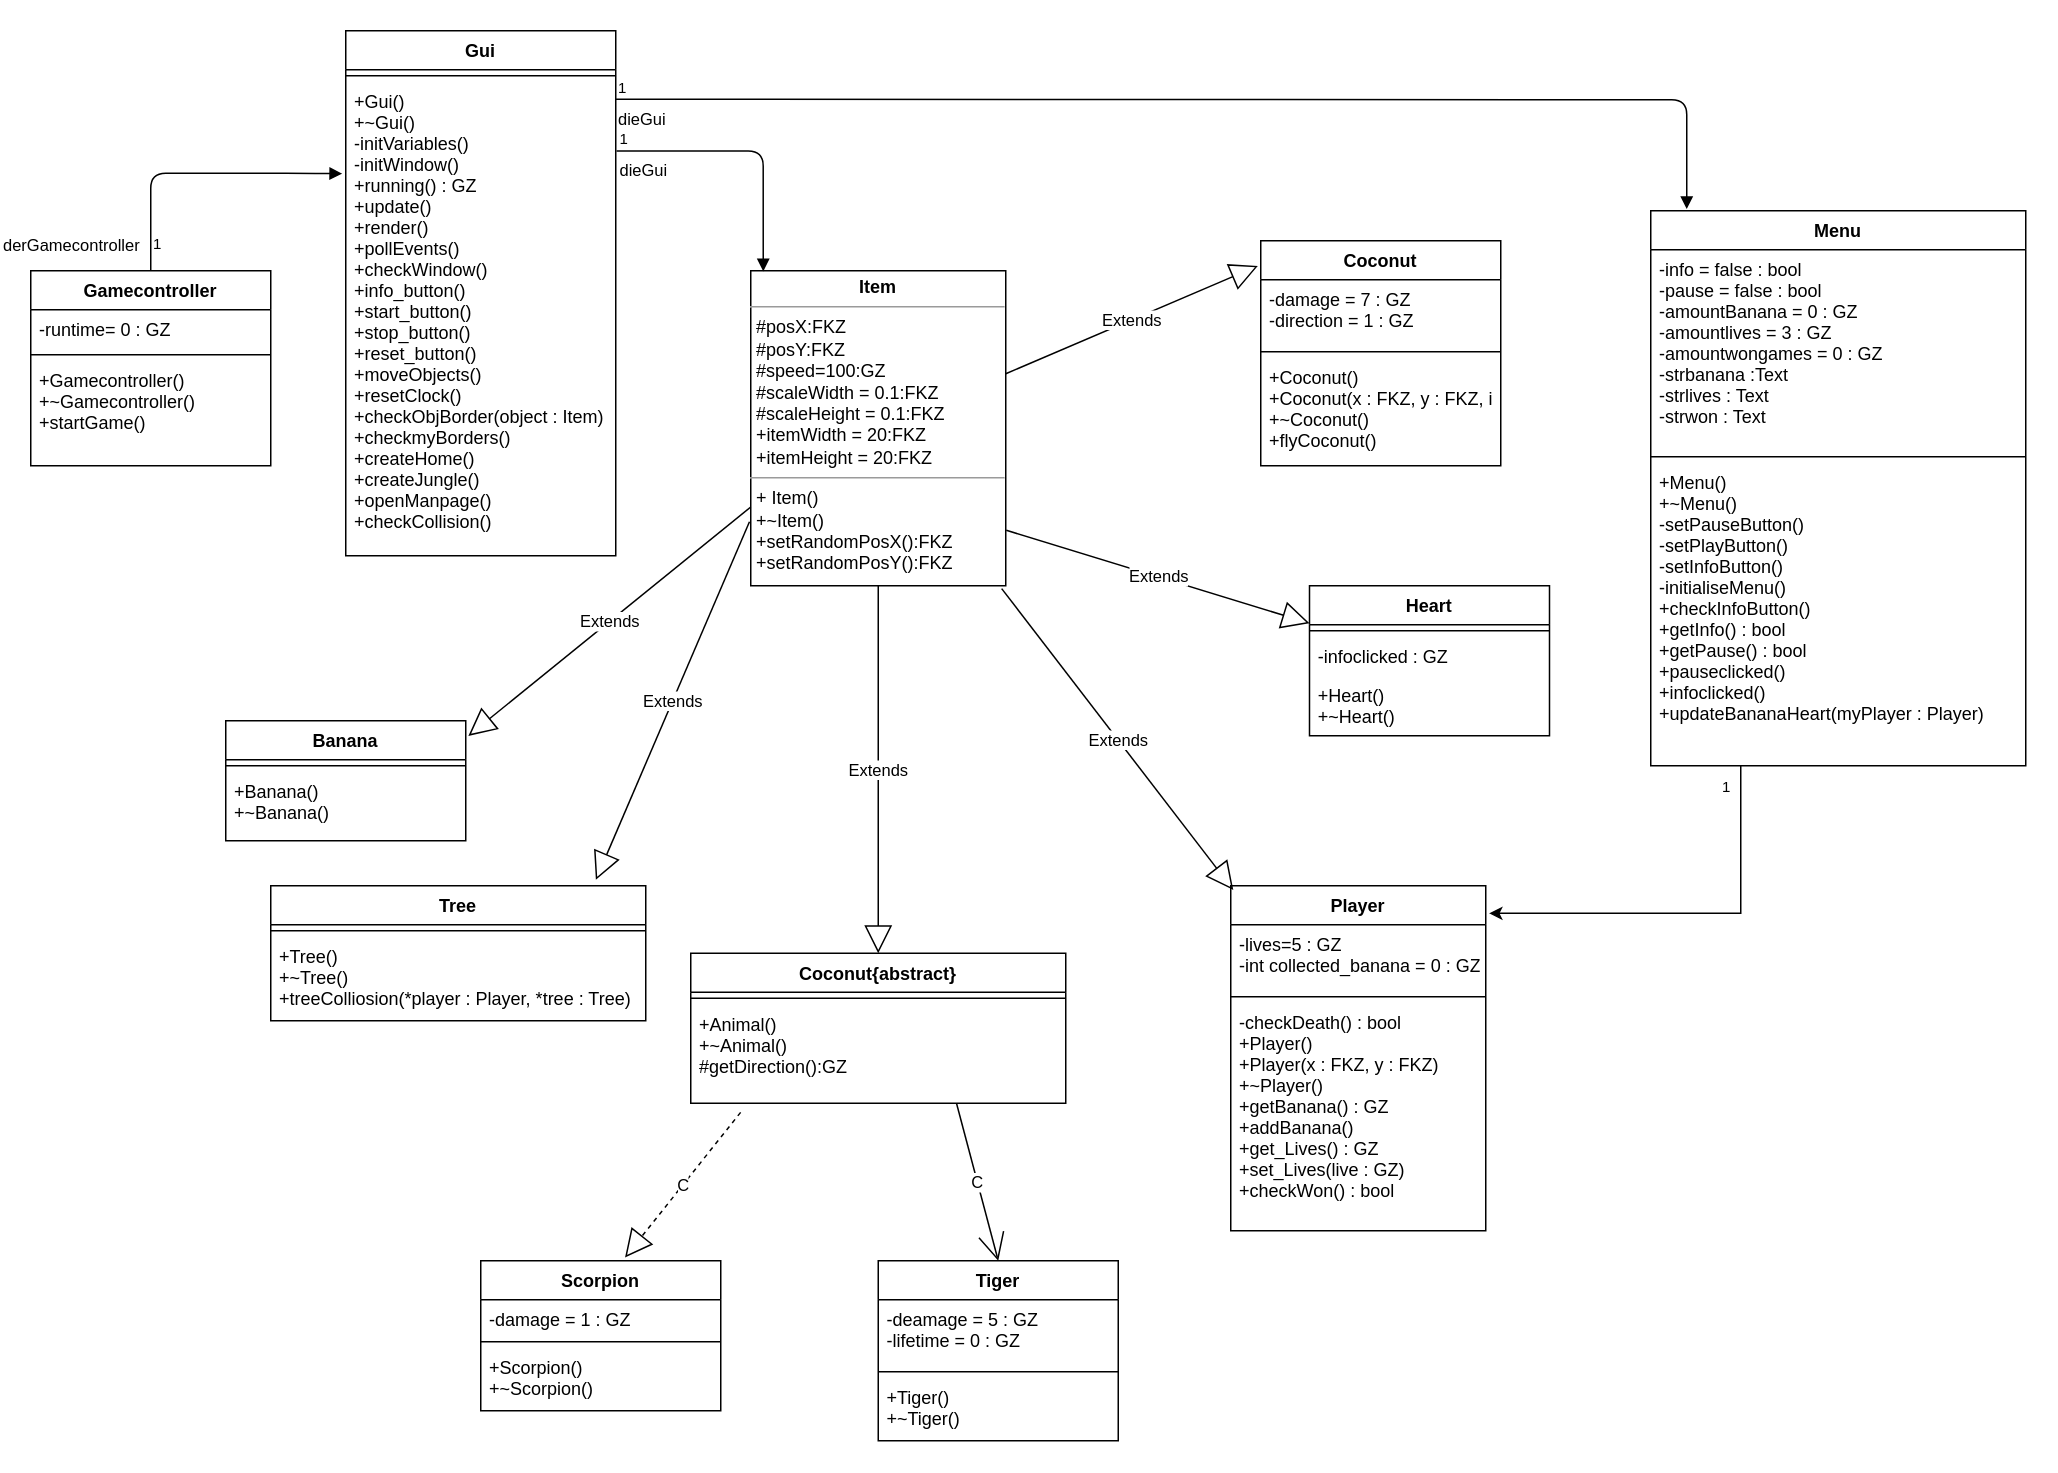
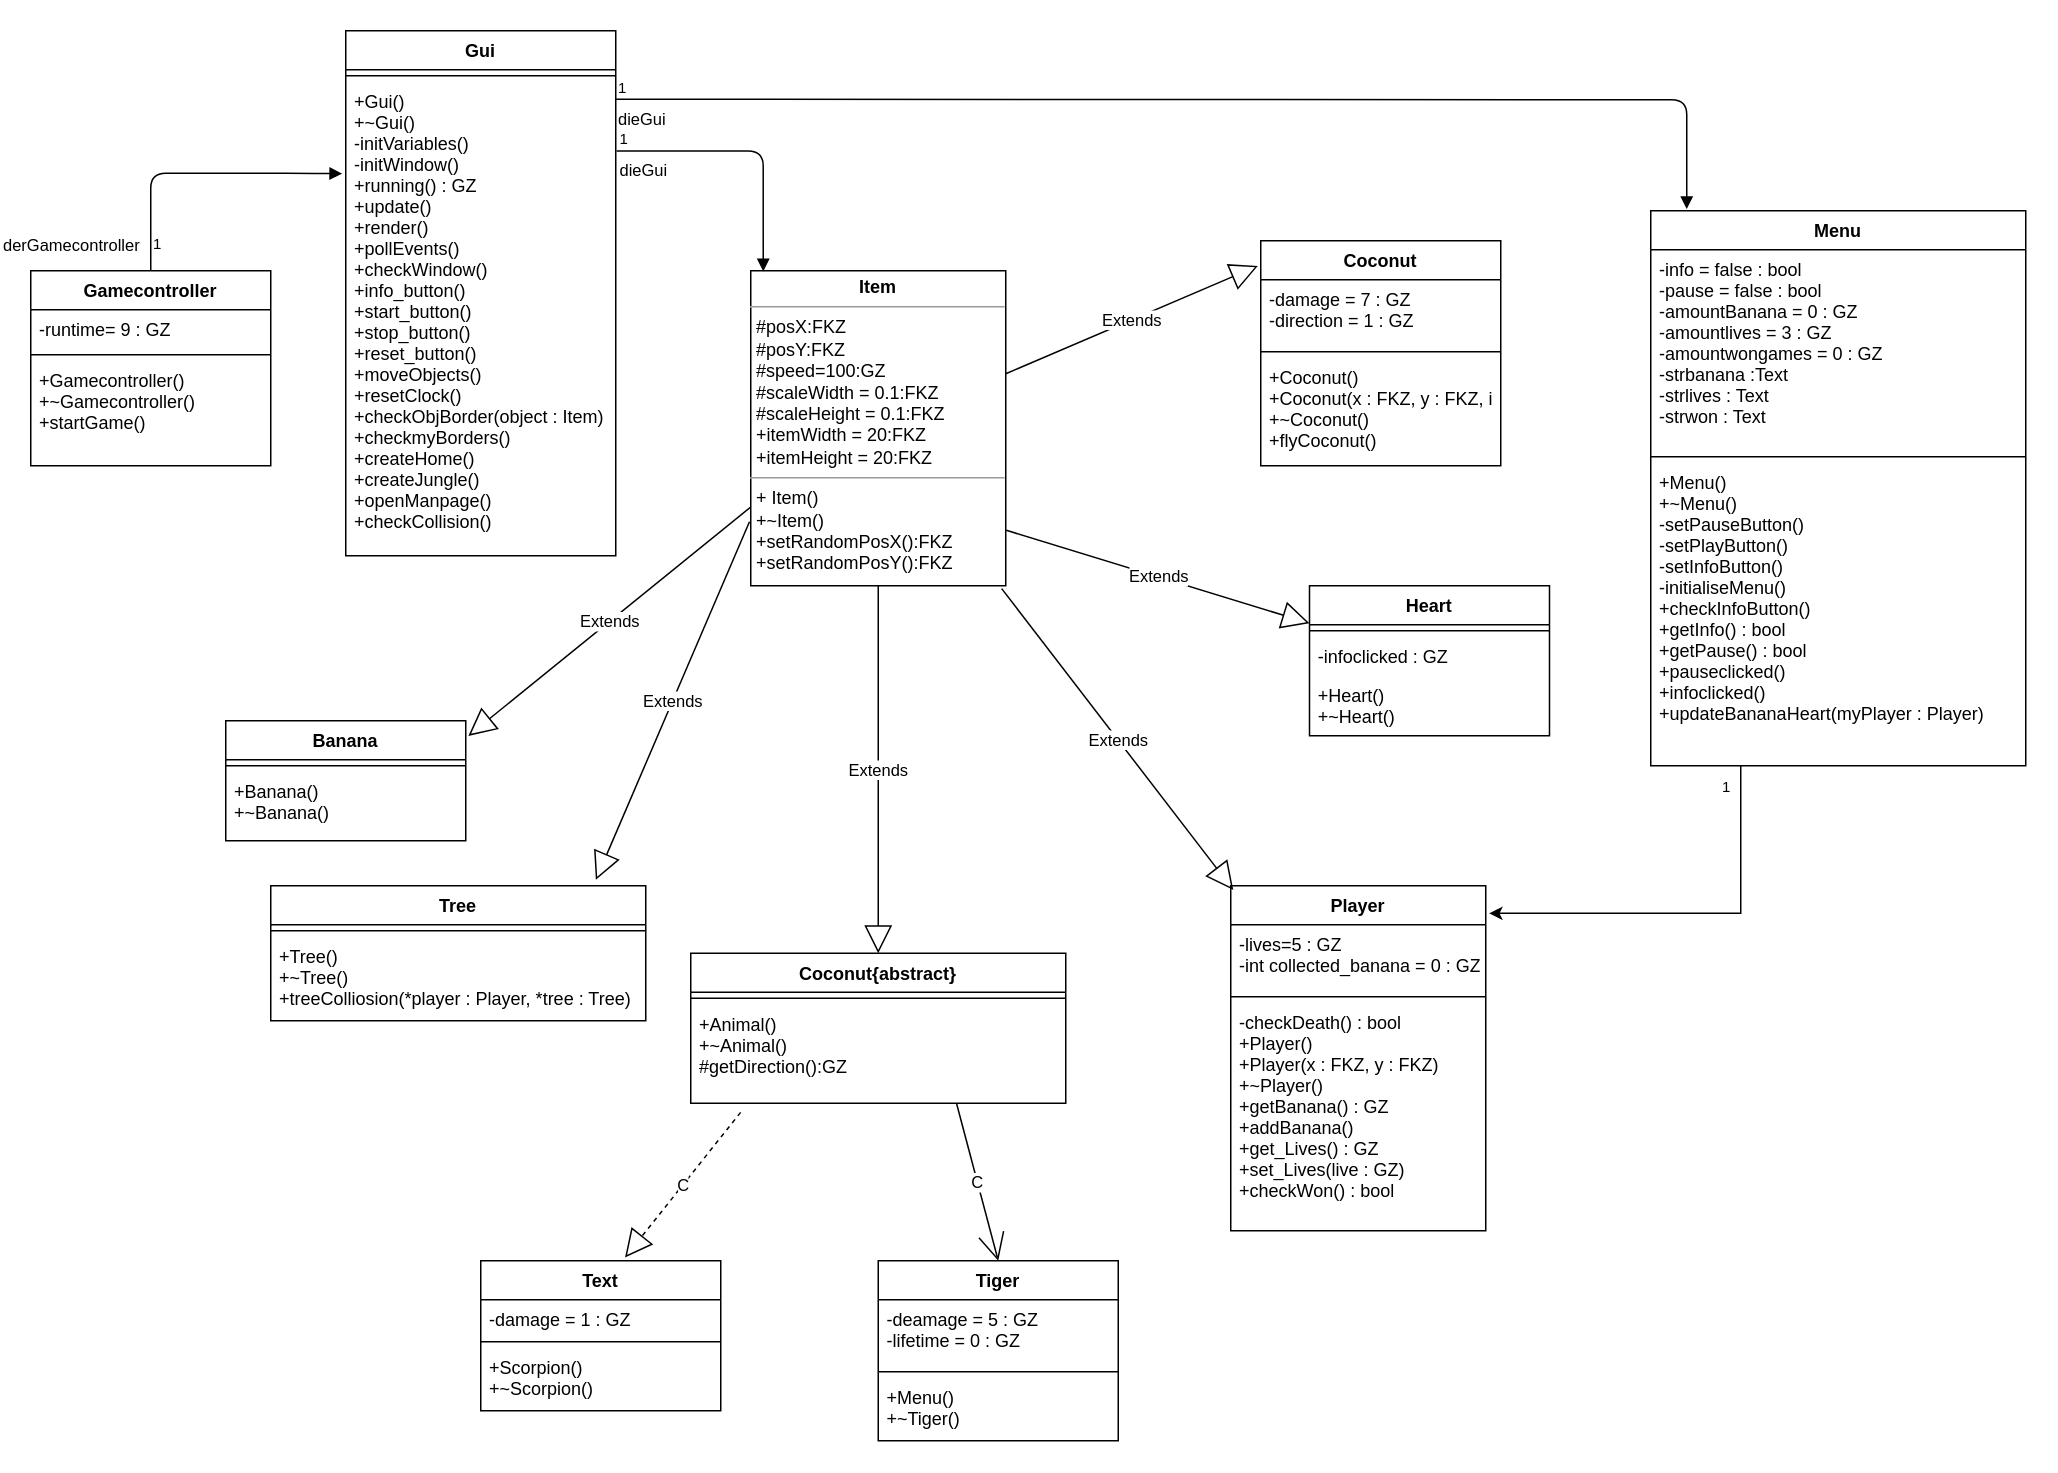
(108, 330) -> (108, 330)
(600, 1281) -> (600, 1281)
(924, 1398) -> (922, 1398)
